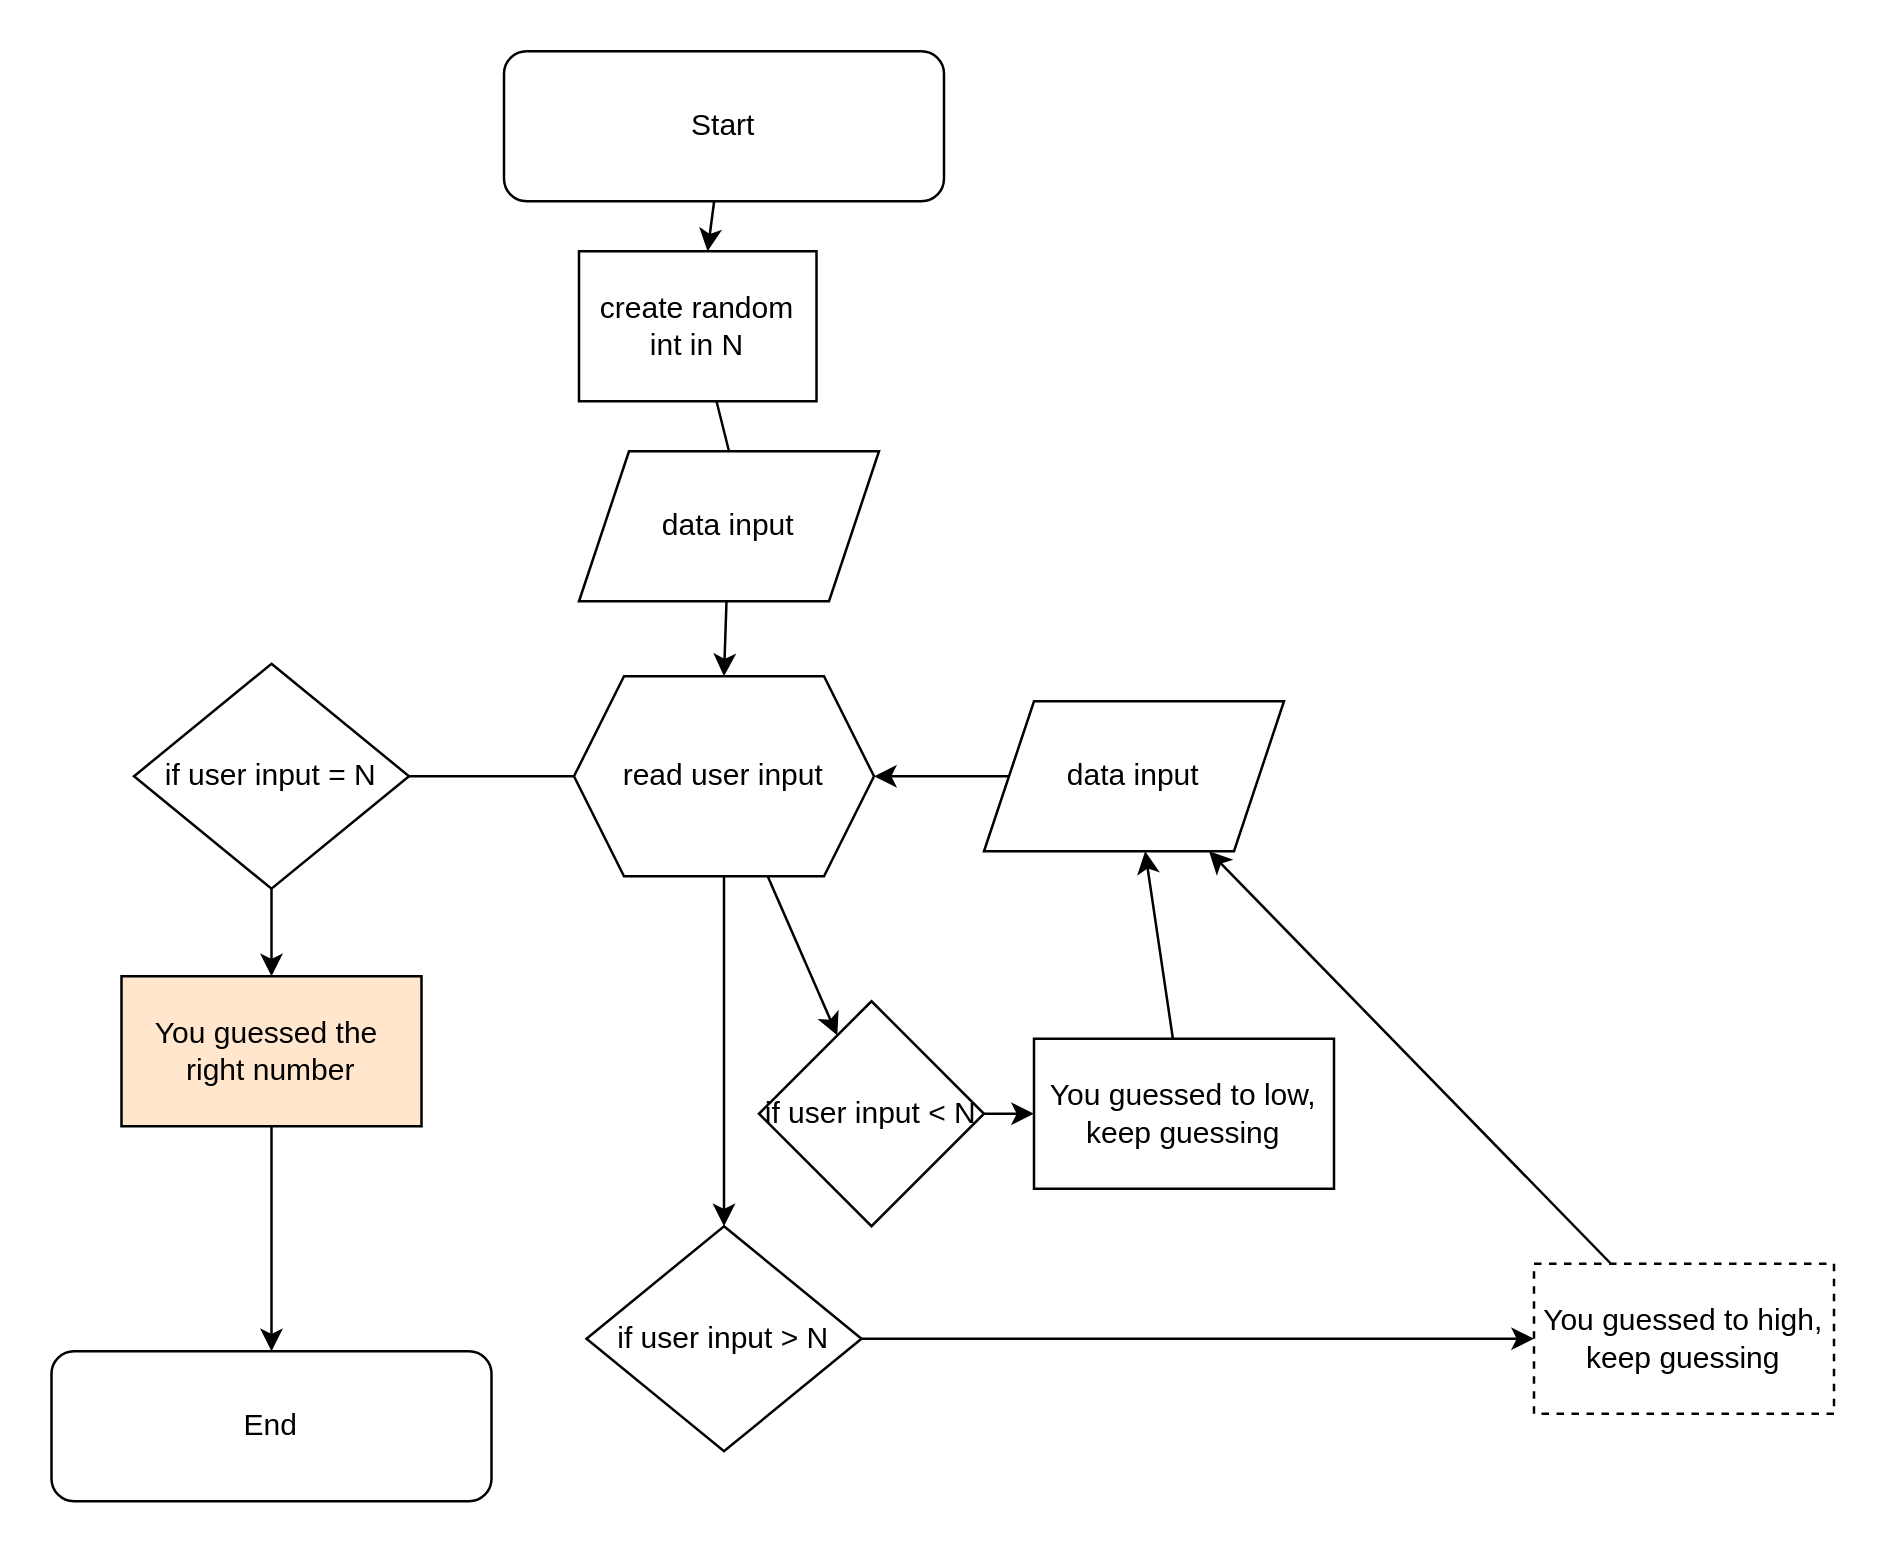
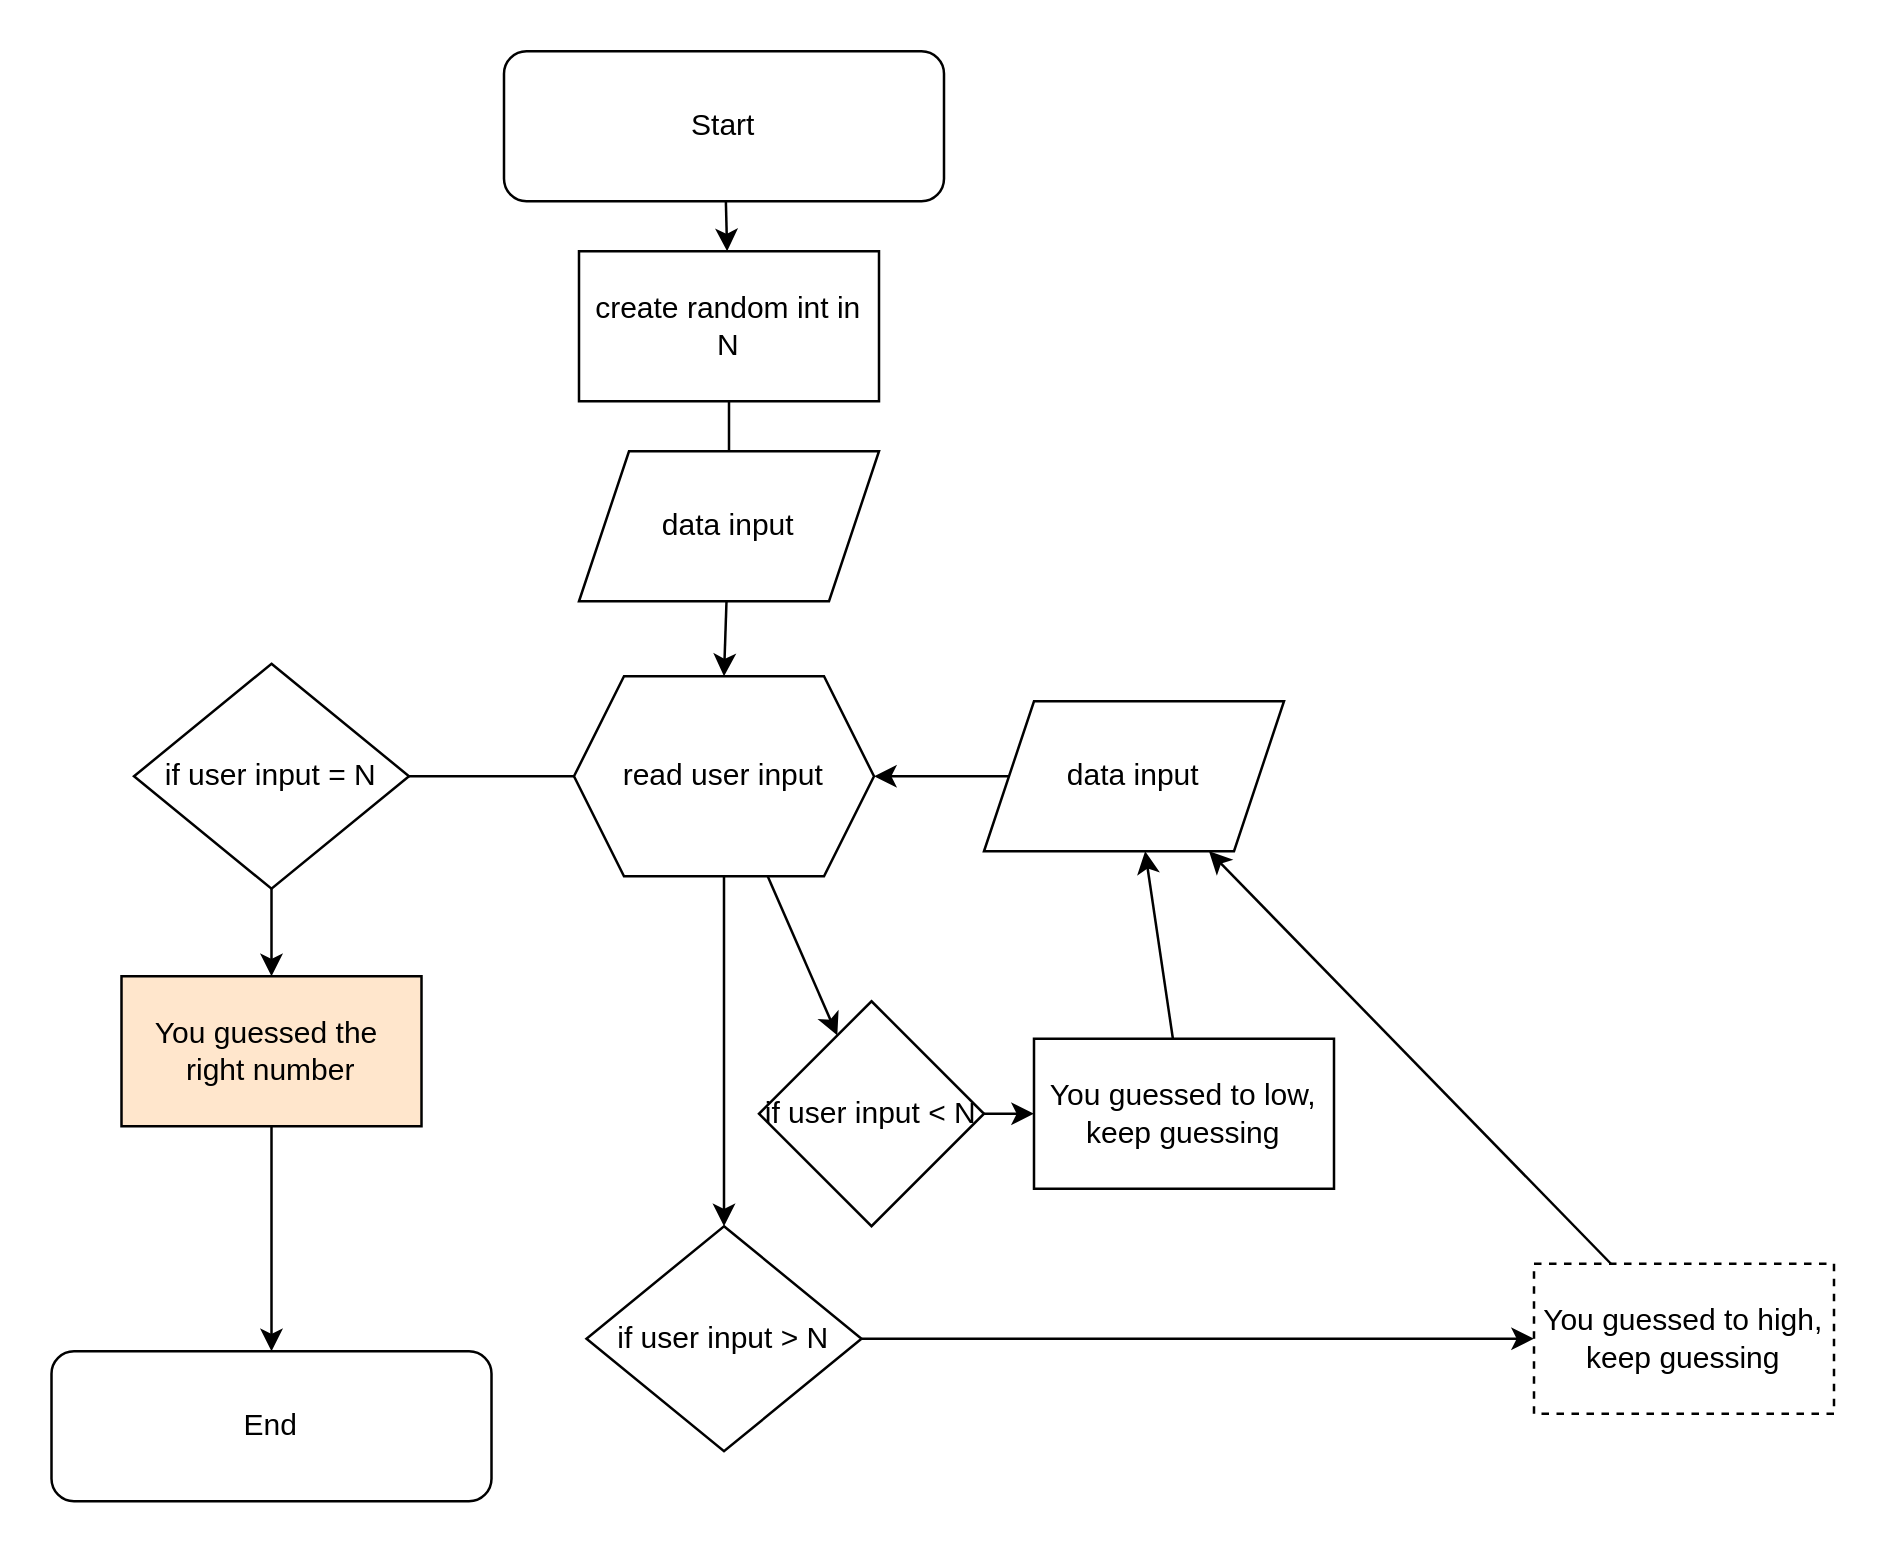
(698, 326) -> (729, 326)
